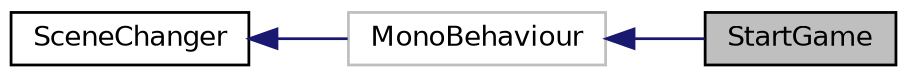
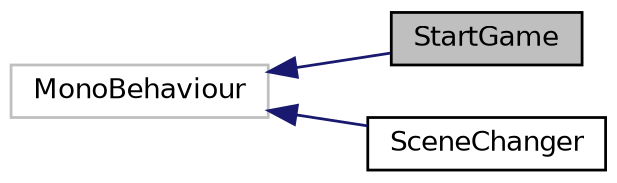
(313, 39) -> (332, 120)
